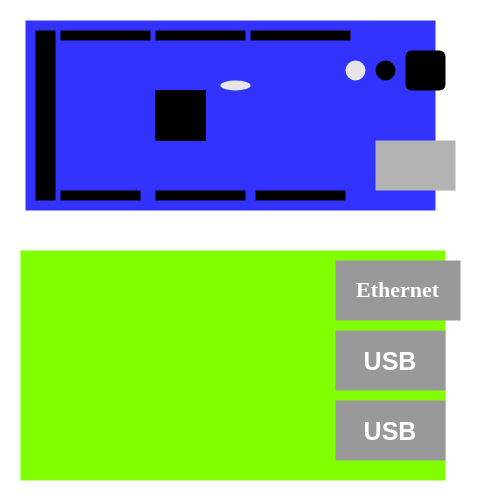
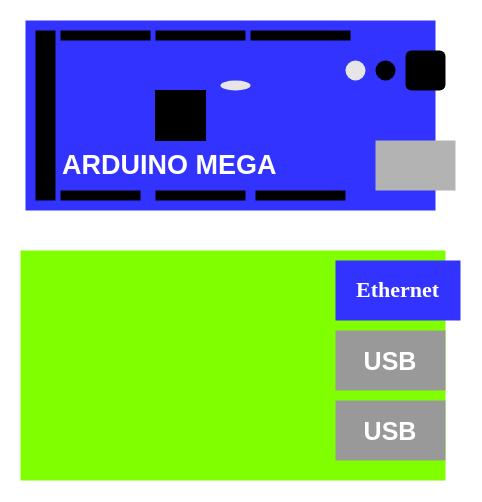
none -> (171, 166)
(398, 291) -> (398, 291)
